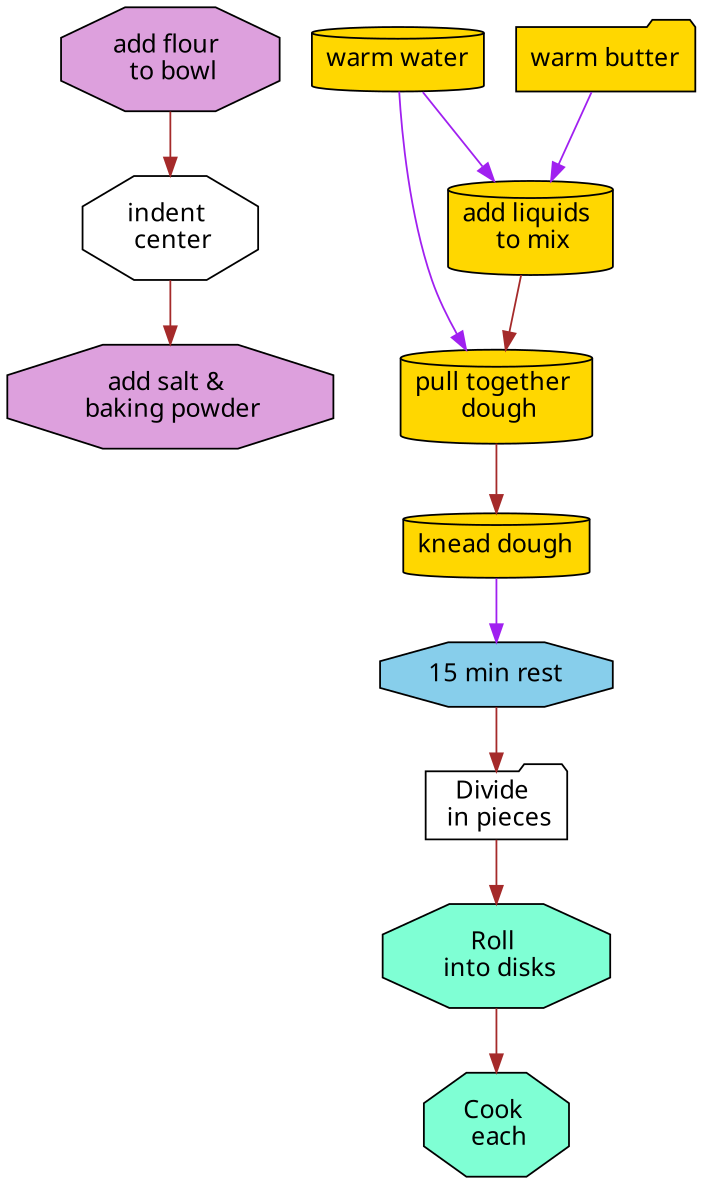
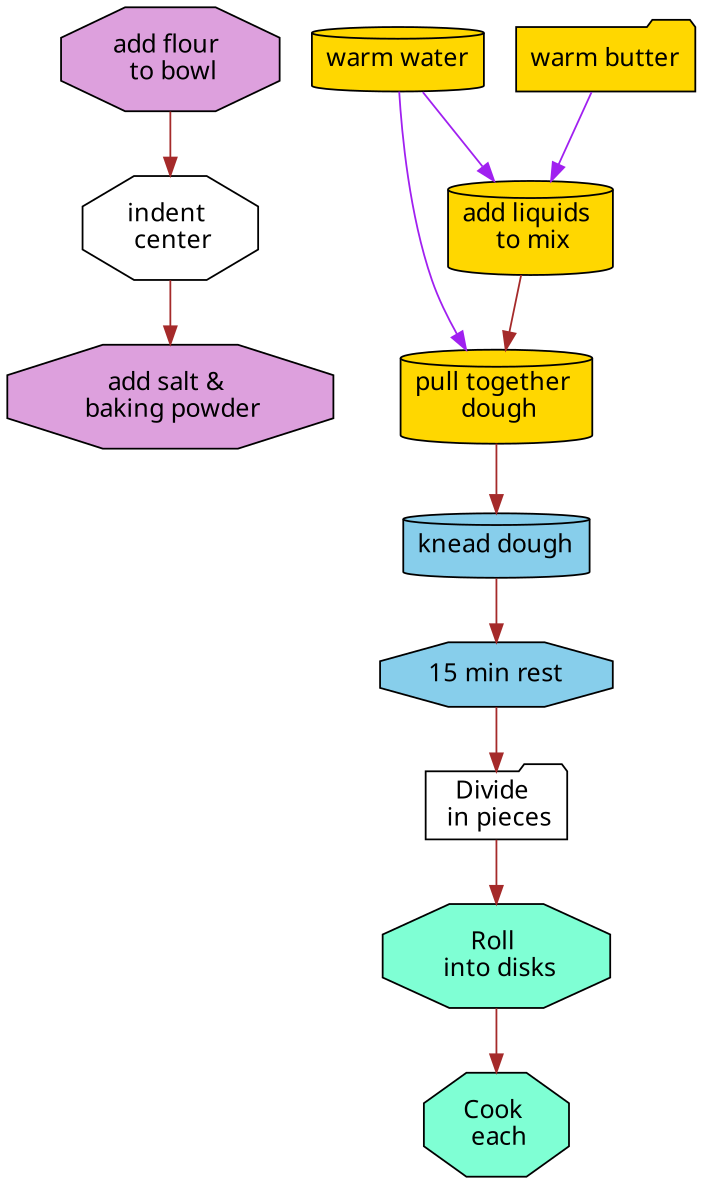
(496, 546) -> (496, 546)
(496, 601) -> (496, 601)
